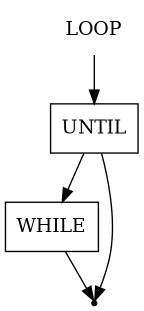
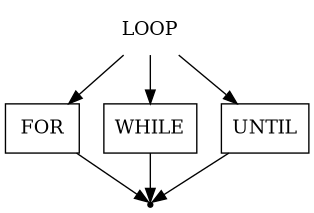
none -> (42, 128)
(76, 172) -> (150, 73)
